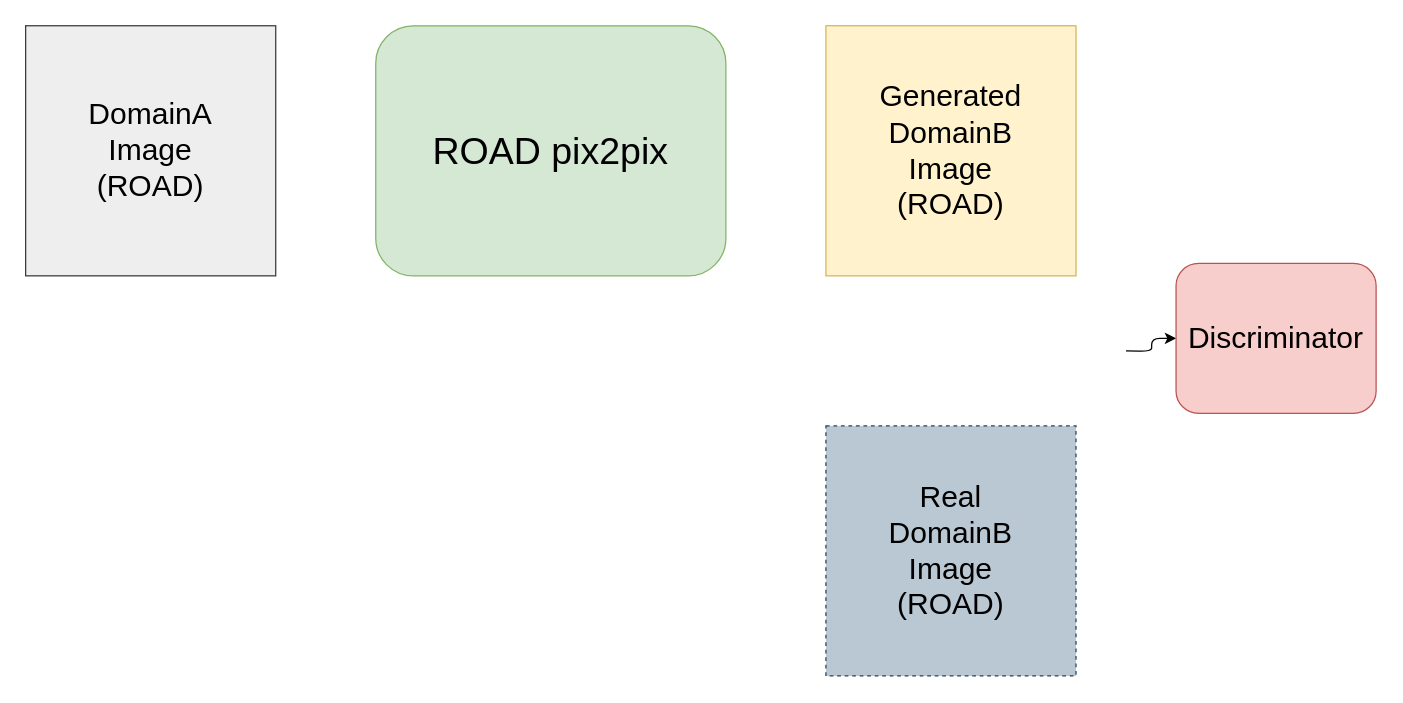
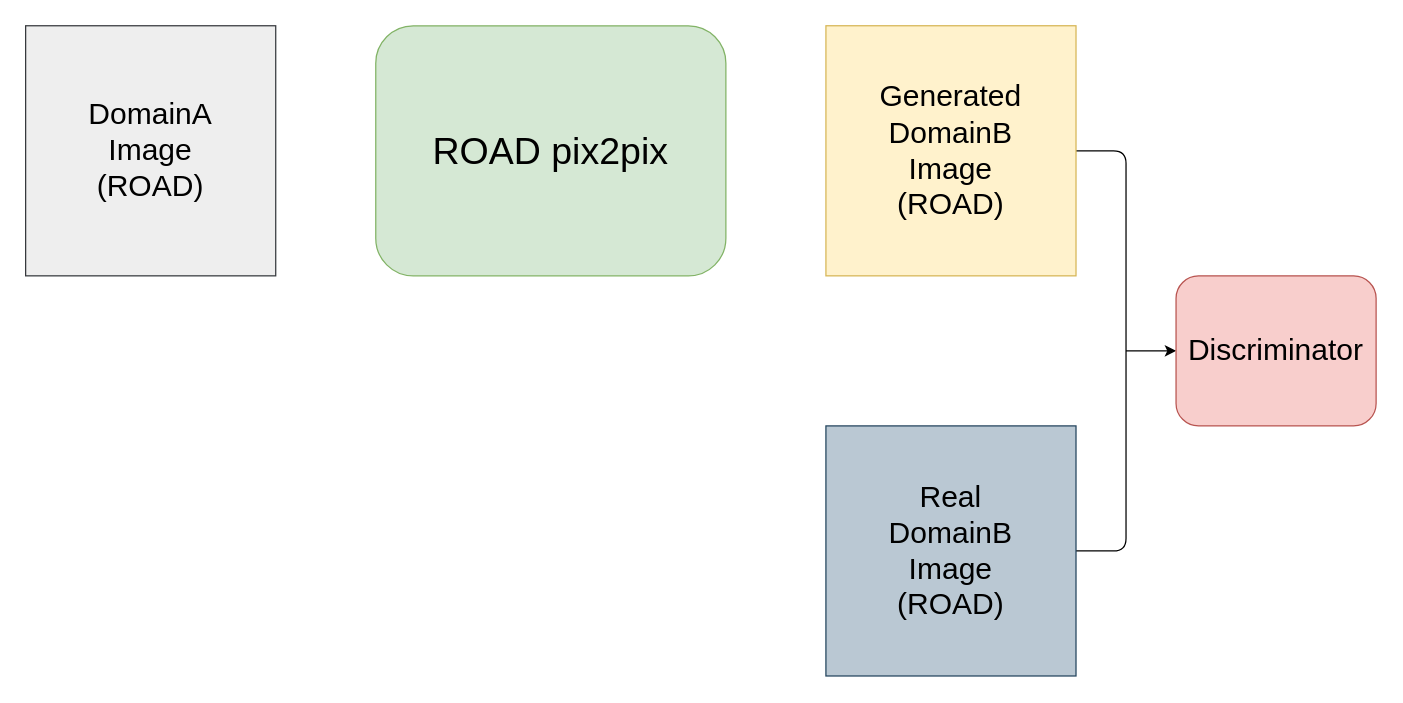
(1276, 338) -> (1276, 351)
none -> (1126, 352)
(951, 551) -> (951, 551)
